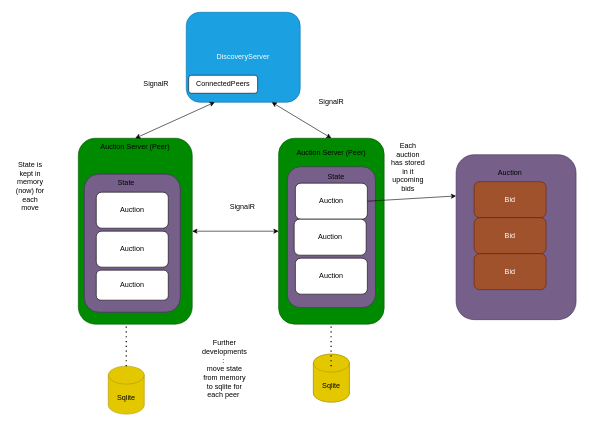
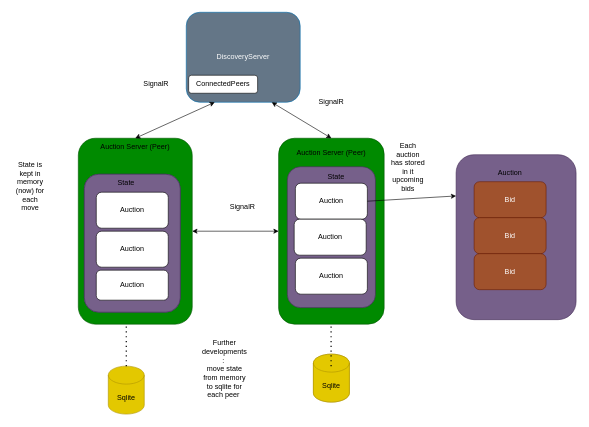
(243, 57) -> (243, 57)
